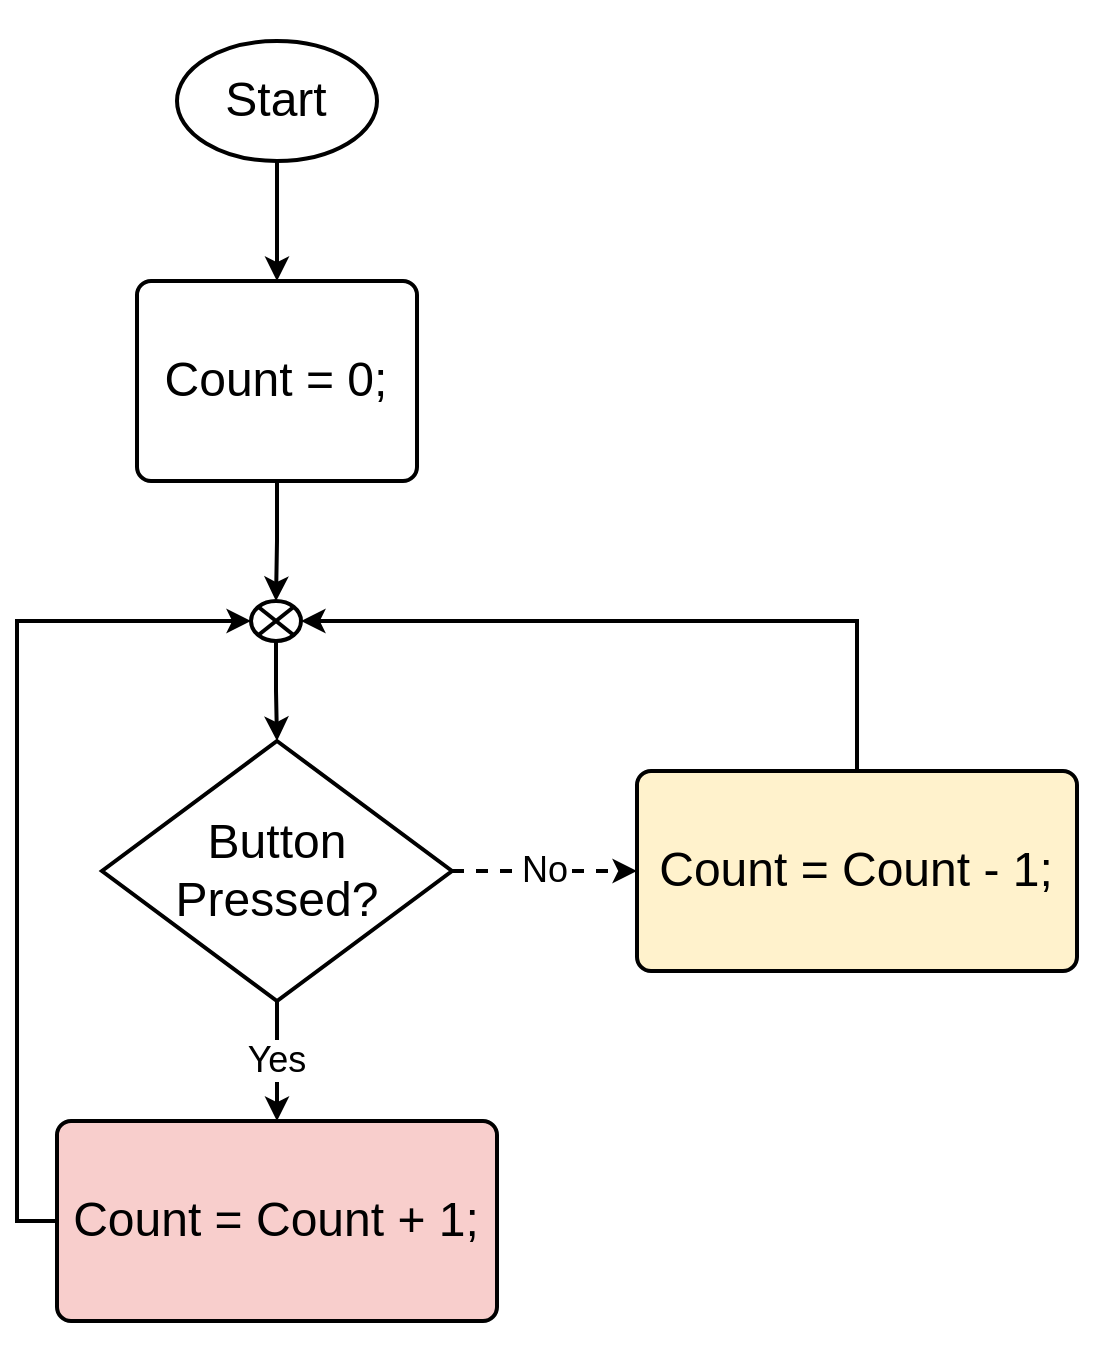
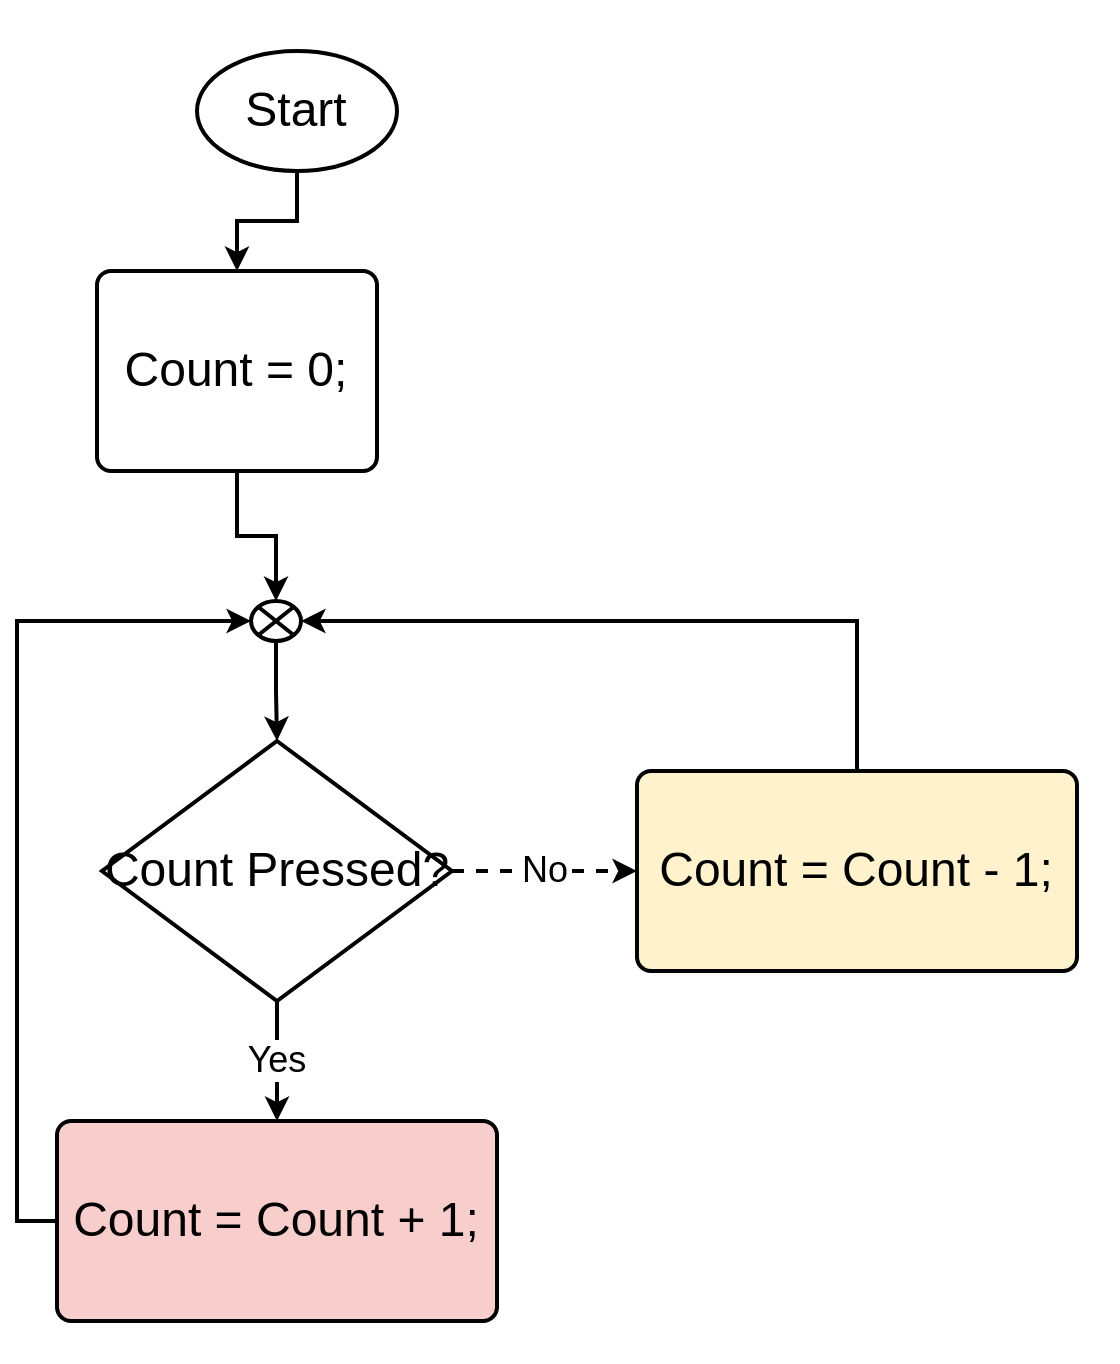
(277, 101) -> (297, 111)
(277, 381) -> (237, 371)
(278, 871) -> (278, 871)
